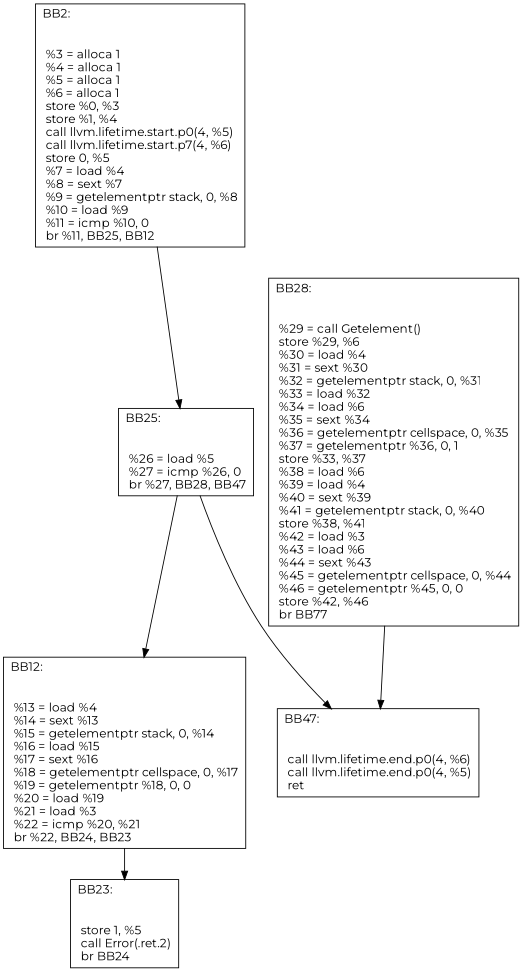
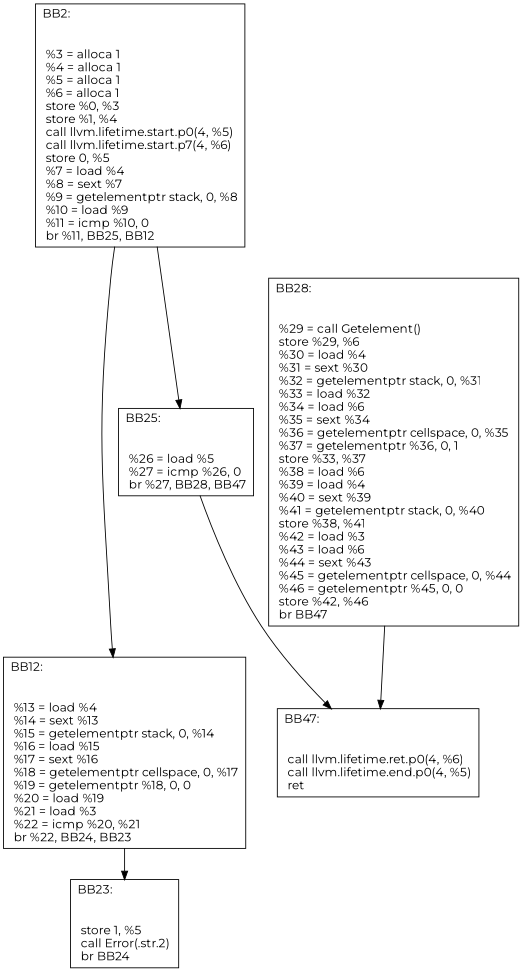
(162, 572) -> (102, 448)
(302, 615) -> (302, 615)
(378, 760) -> (374, 760)
(125, 944) -> (124, 944)
